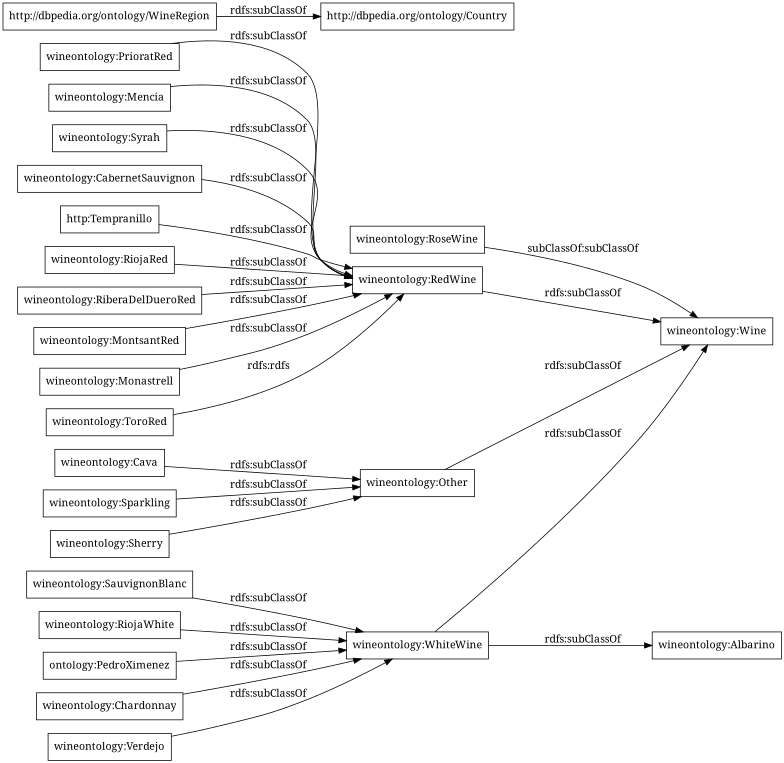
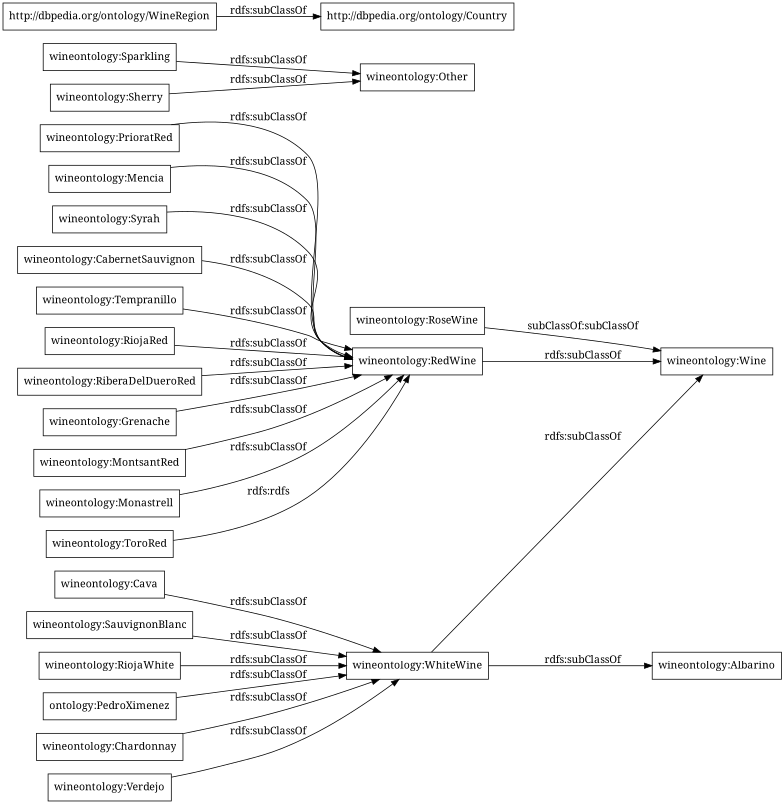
(110, 219) -> (110, 301)
(564, 409) -> none
none -> (110, 422)
(259, 473) -> (270, 617)
